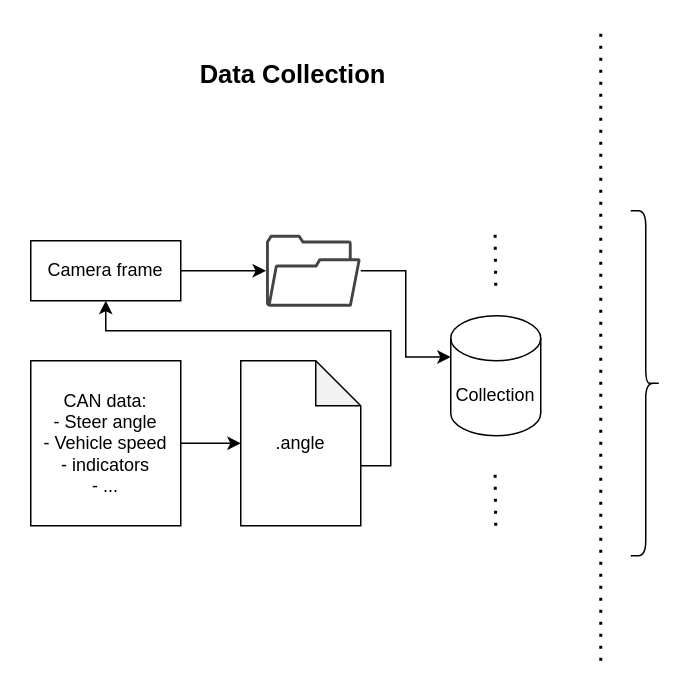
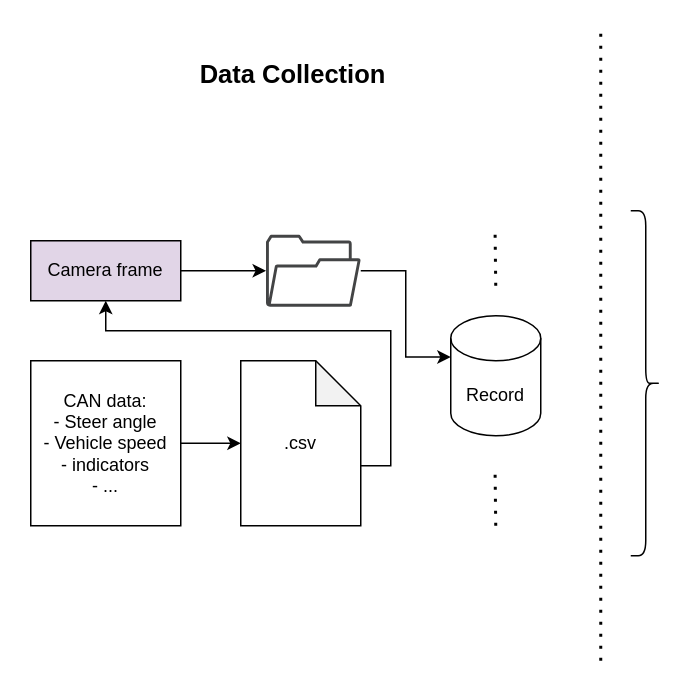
(106, 271) -> (106, 271)
(496, 395) -> (496, 395)
(301, 443) -> (301, 443)
